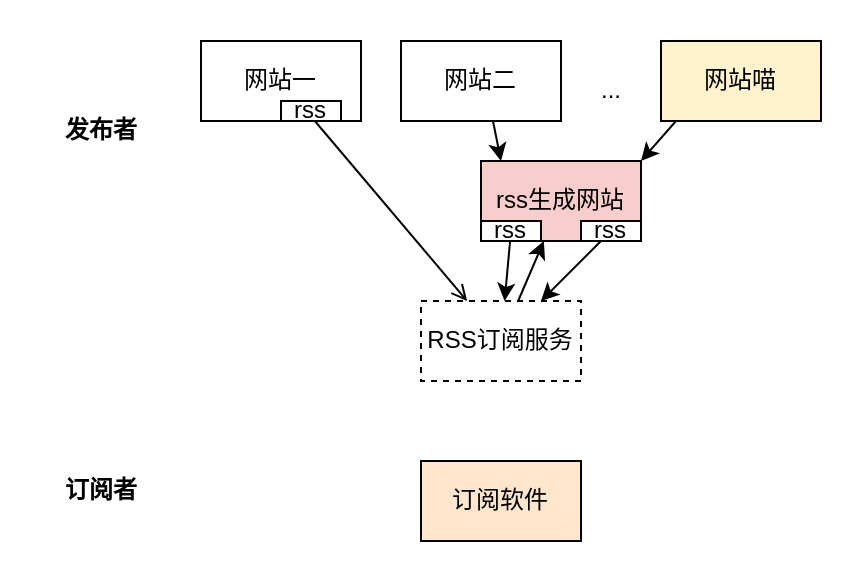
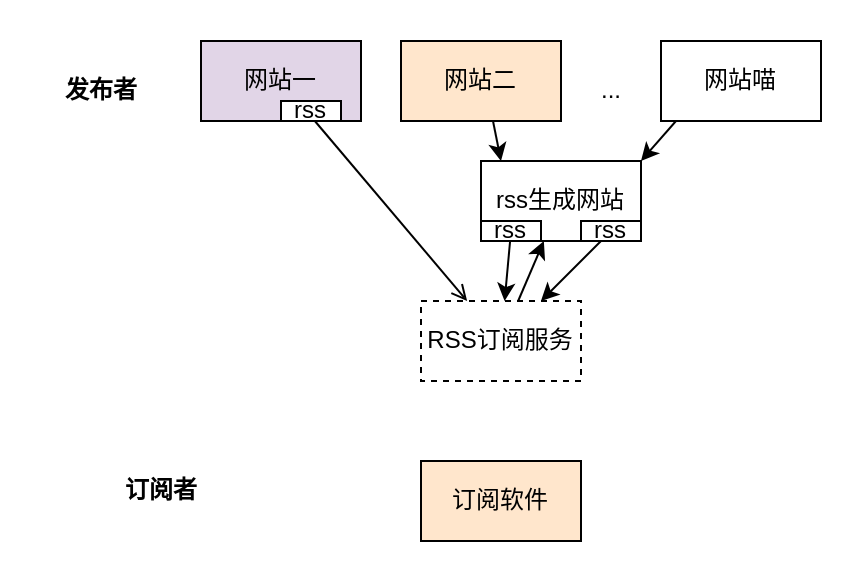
(281, 81) -> (281, 81)
(481, 81) -> (481, 81)
(741, 81) -> (741, 81)
(101, 131) -> (101, 91)
(561, 201) -> (561, 201)
(101, 491) -> (161, 491)
